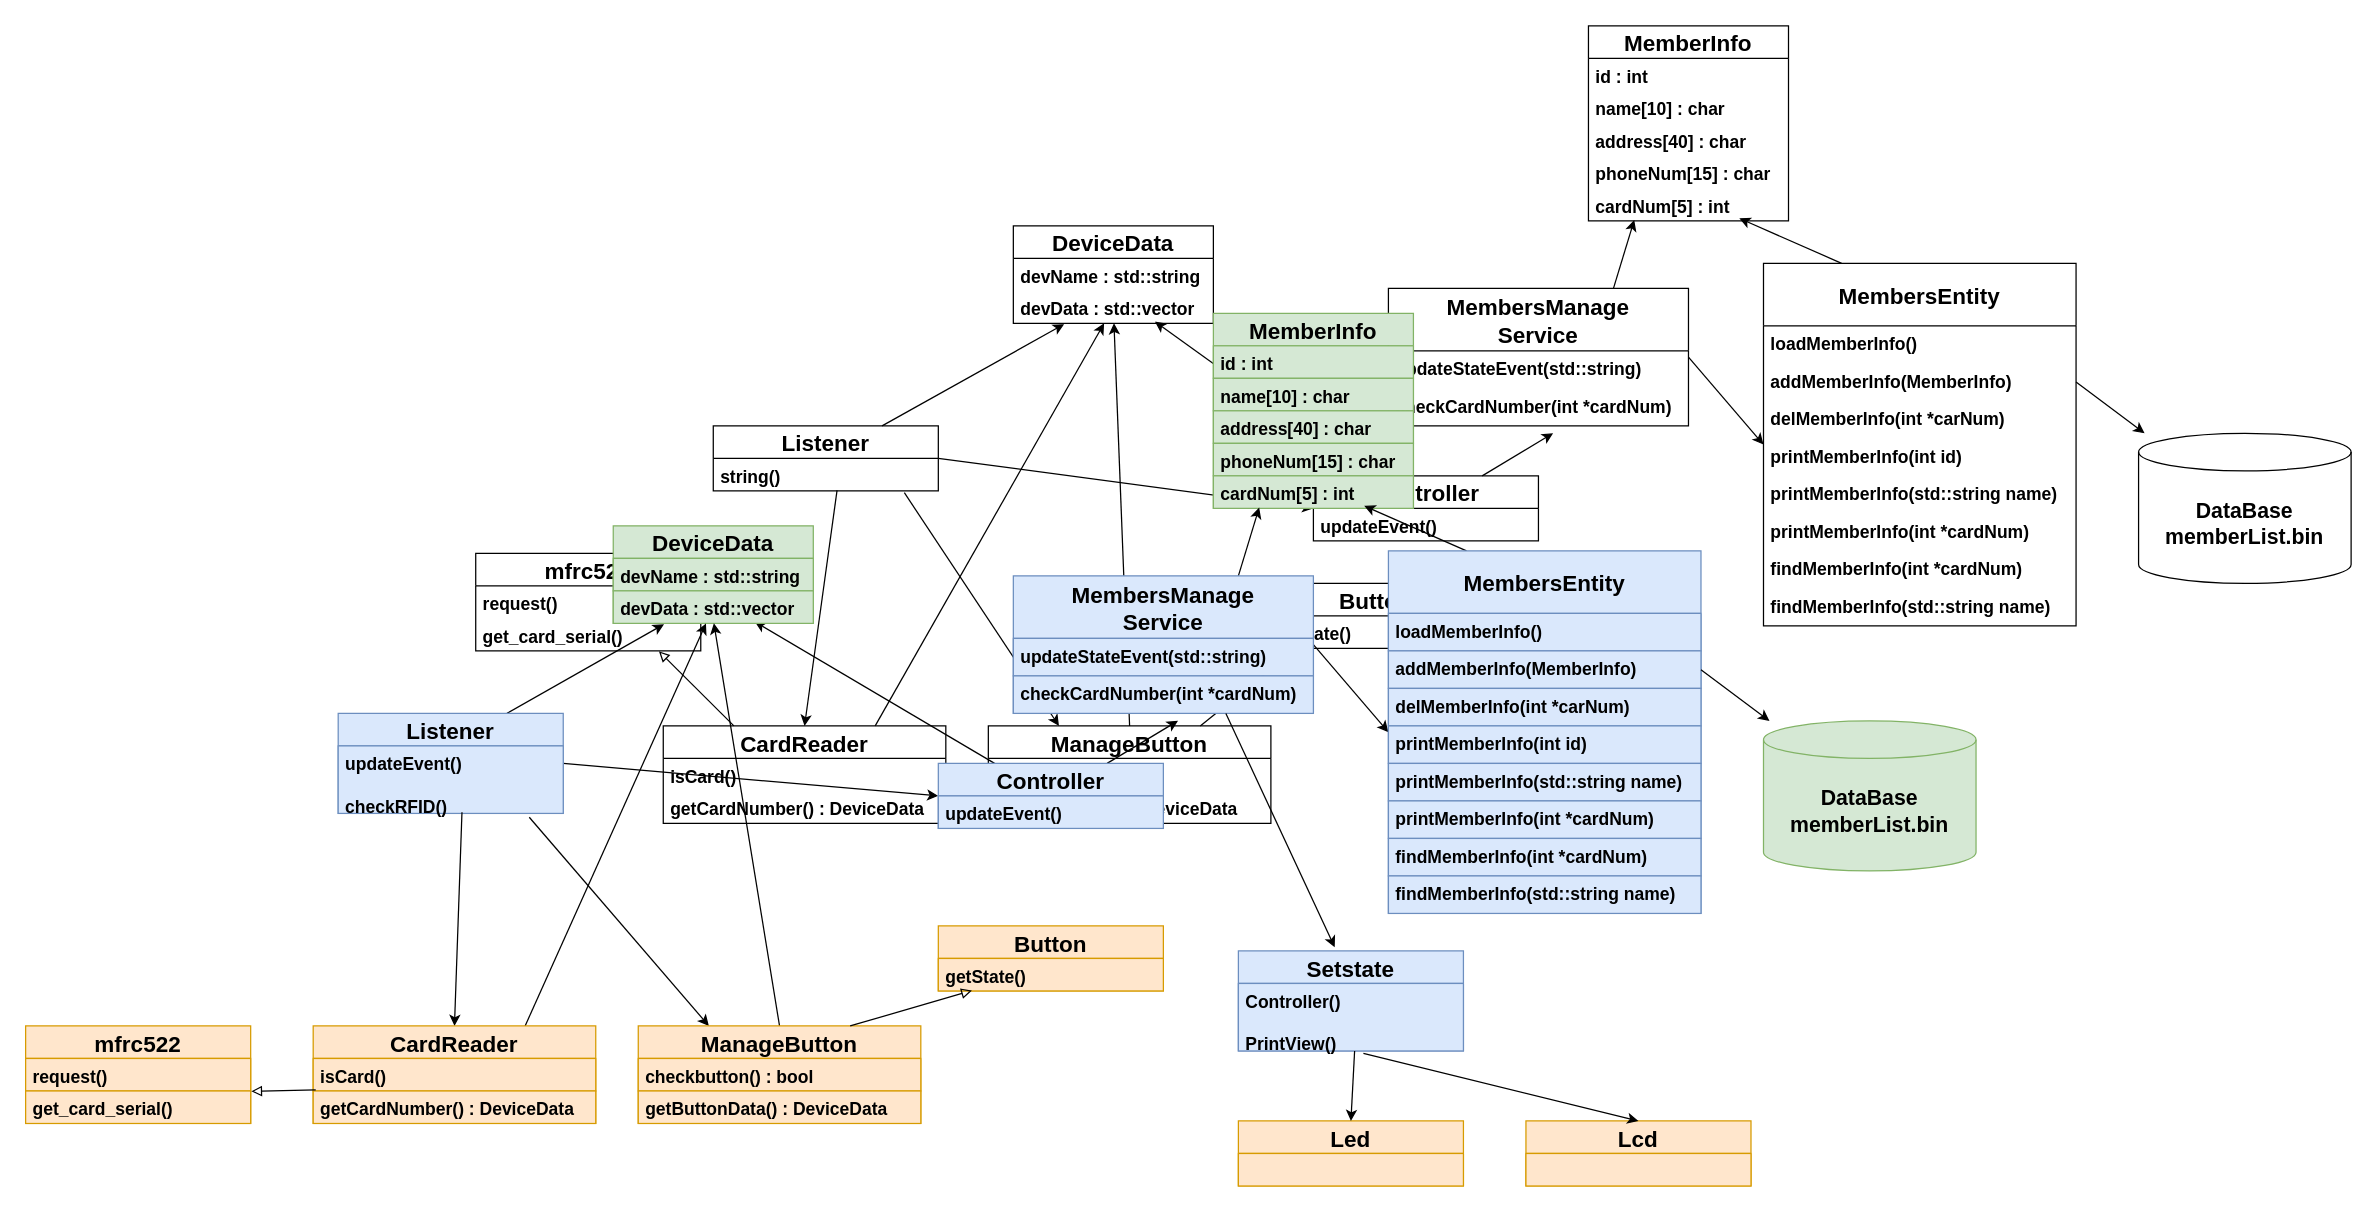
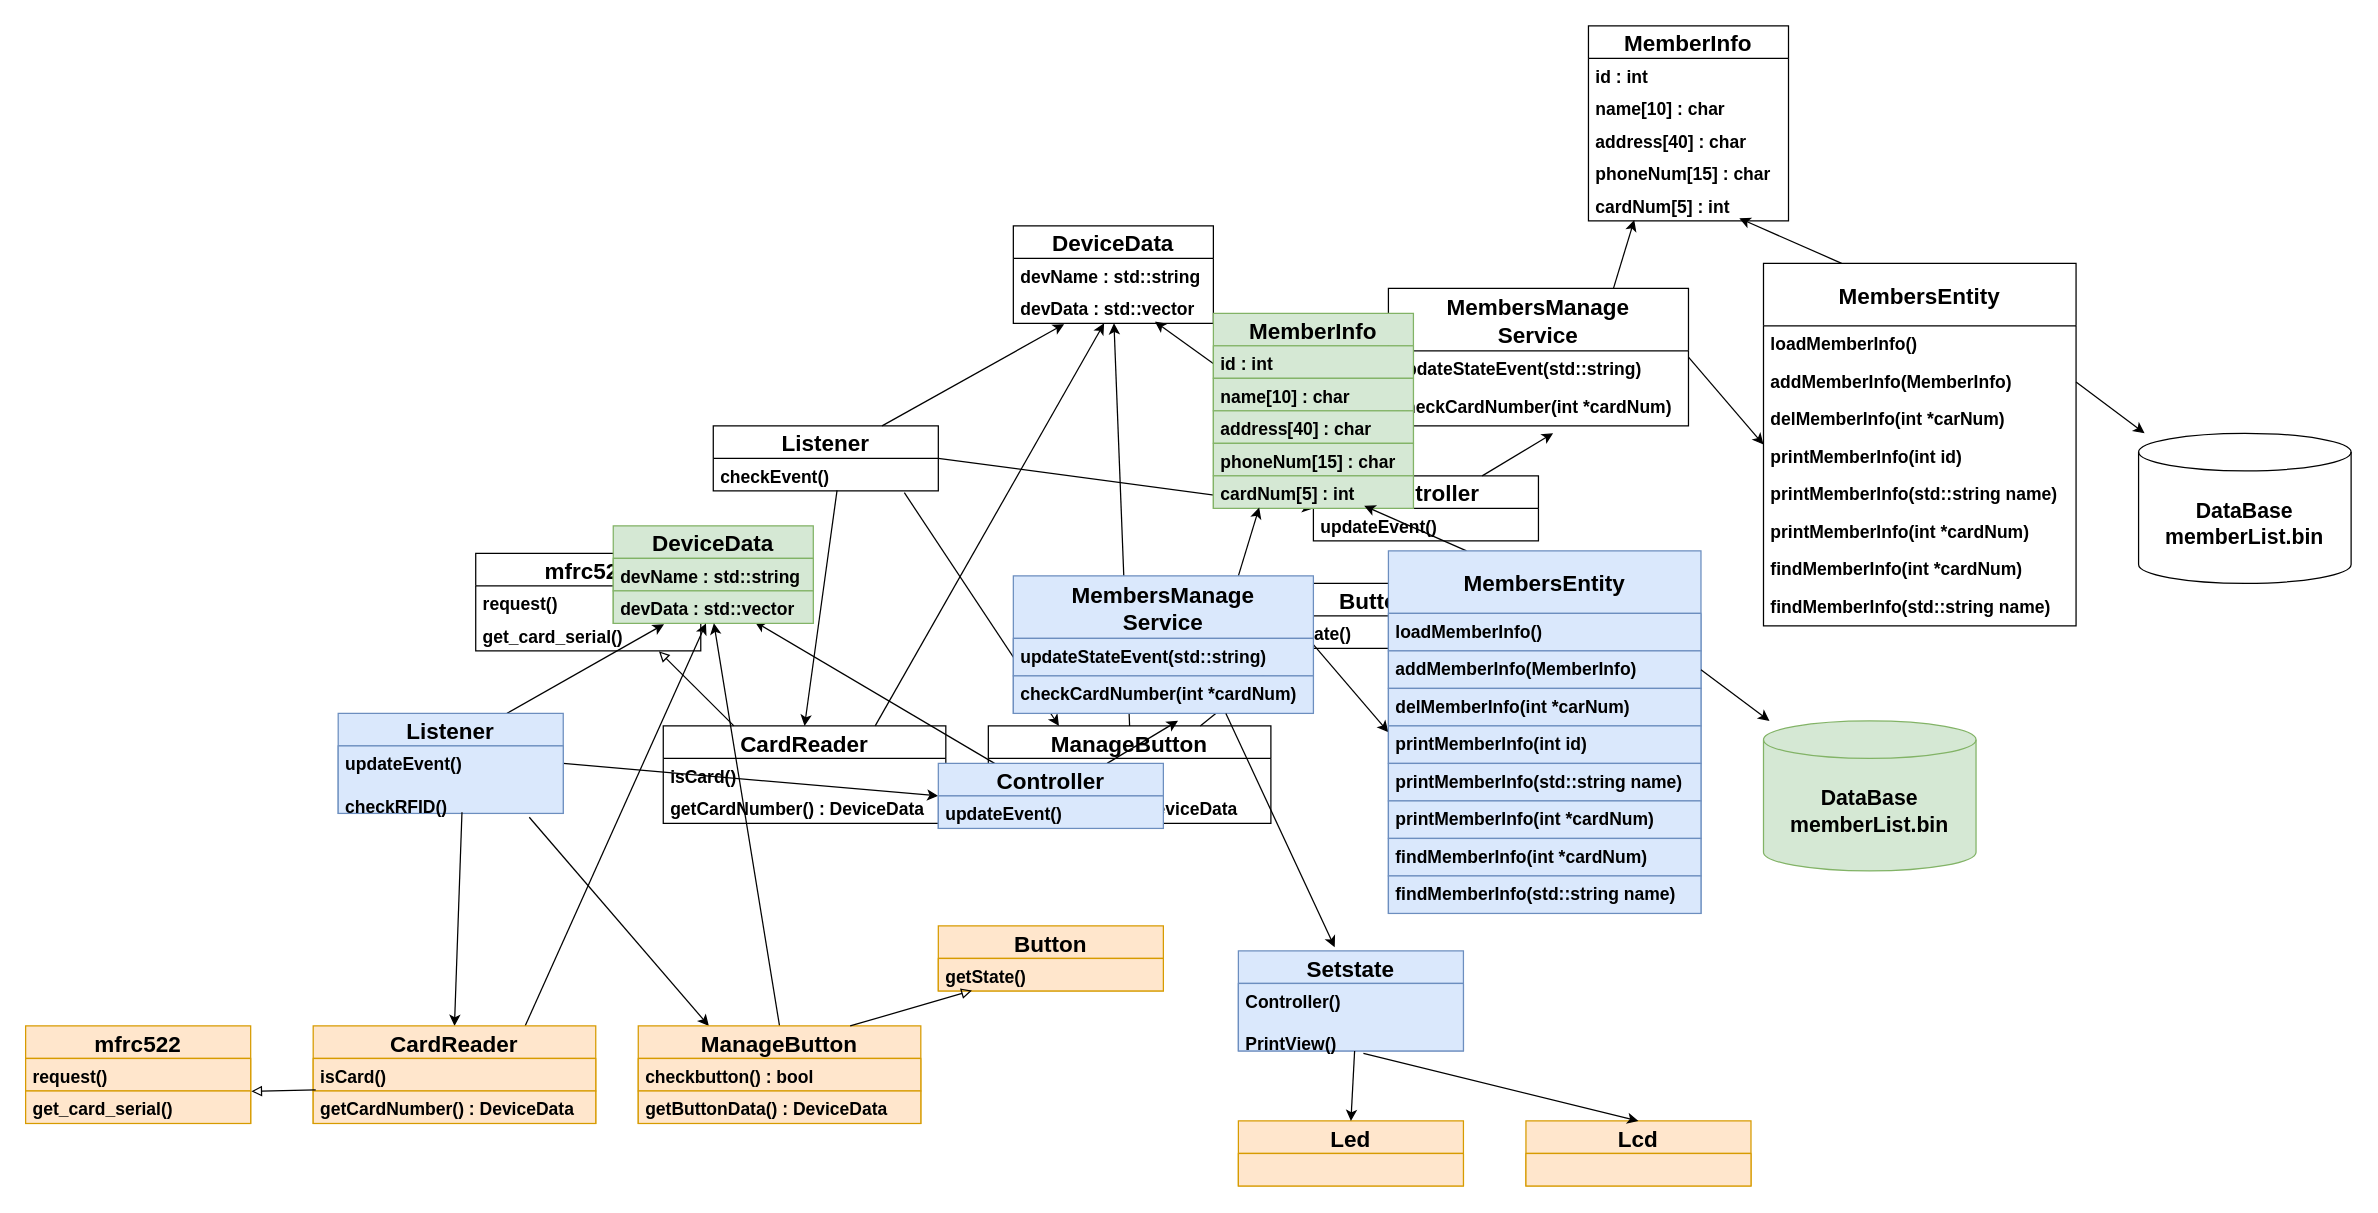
(757, 477) -> (779, 477)
